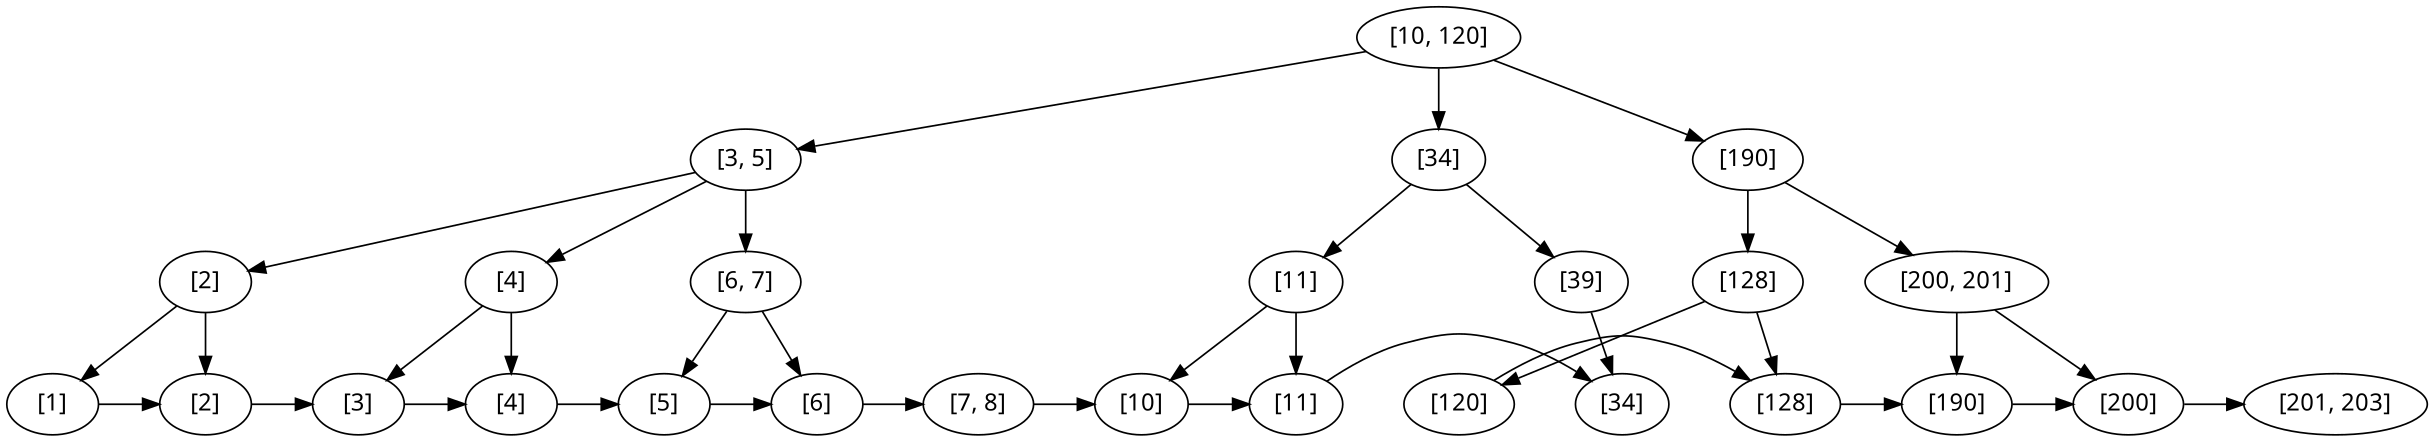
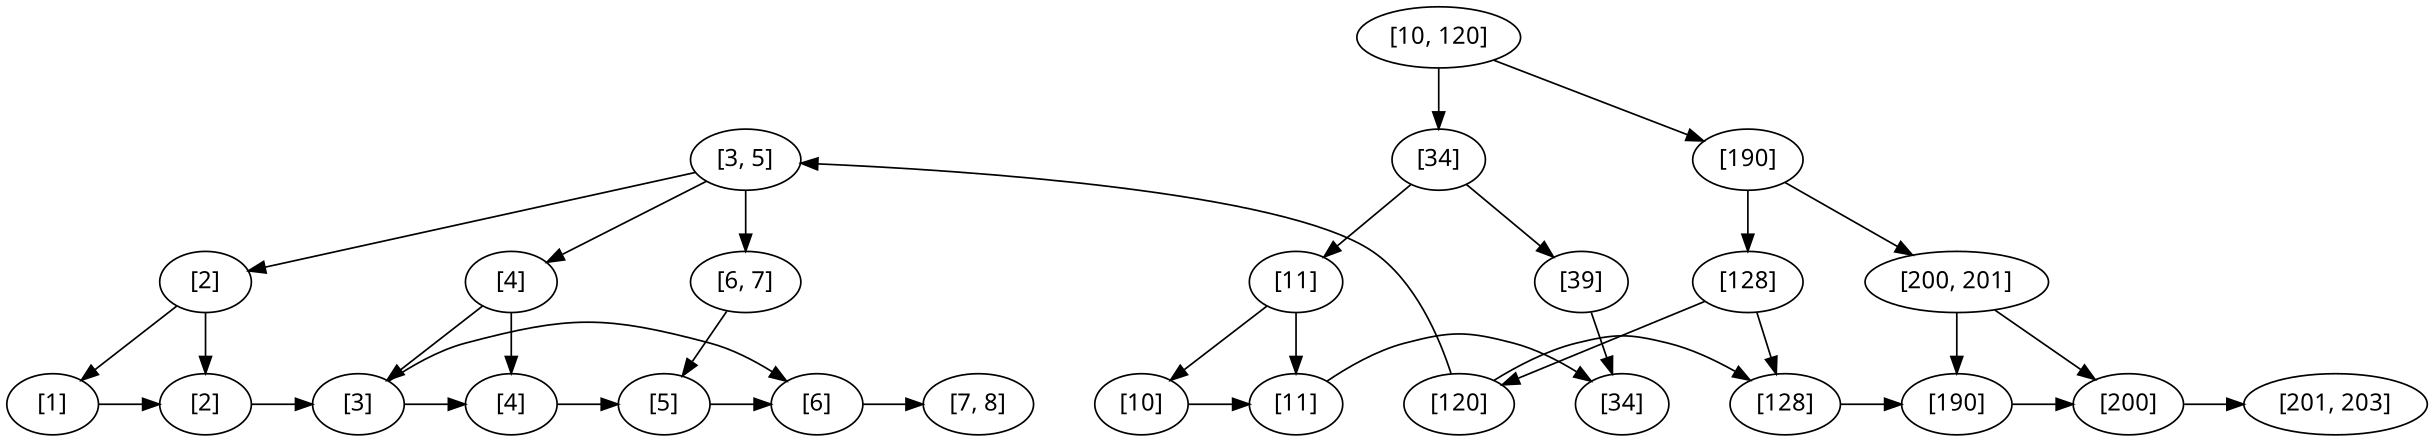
(1091, 99) -> (1173, 195)
(777, 336) -> (579, 323)
(1056, 404) -> none
